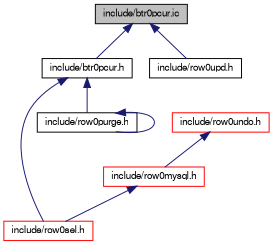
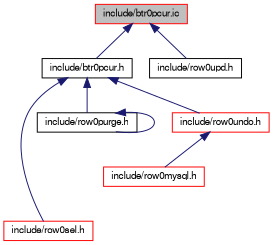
(141, 14) -> (141, 14)
none -> (159, 97)
(97, 206) -> none
